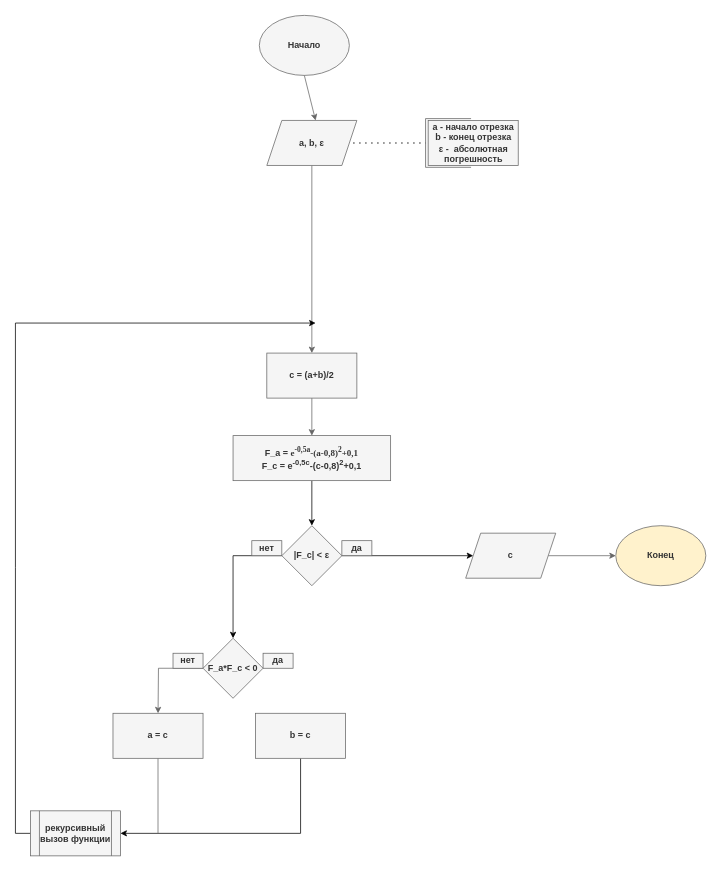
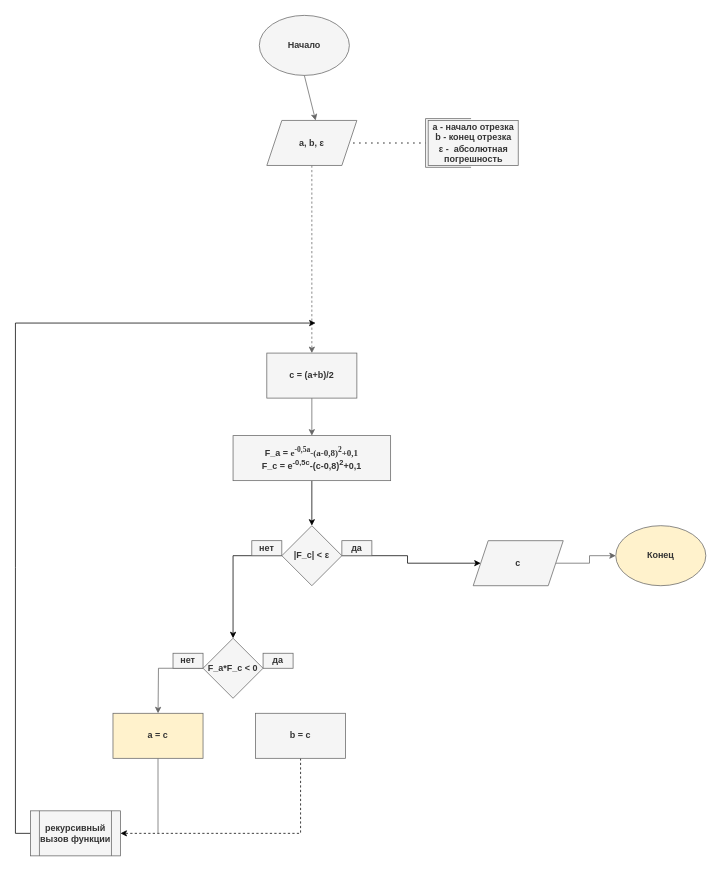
(312, 257) -> (312, 257)
(510, 555) -> (518, 563)
(158, 735) -> (158, 735)
(250, 833) -> (250, 833)
